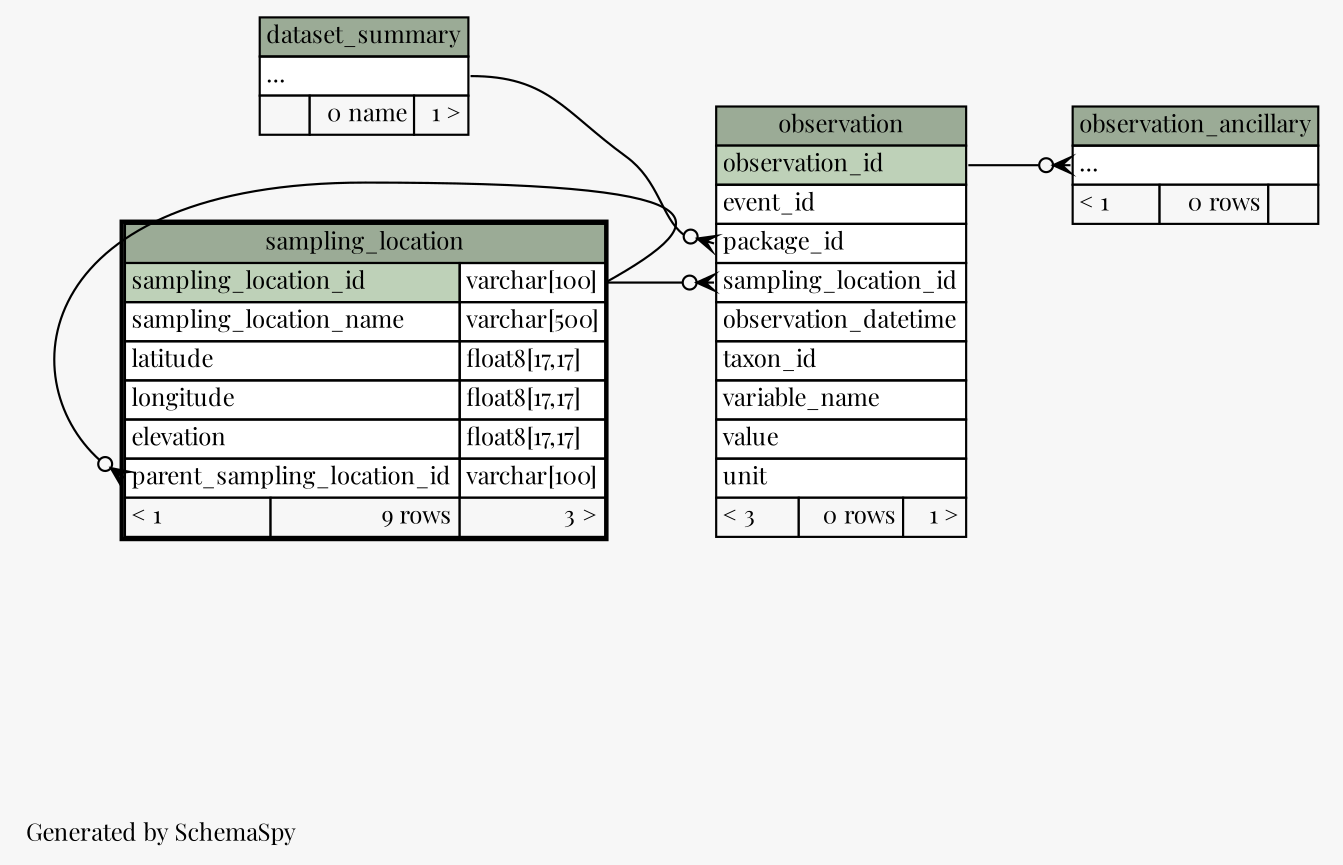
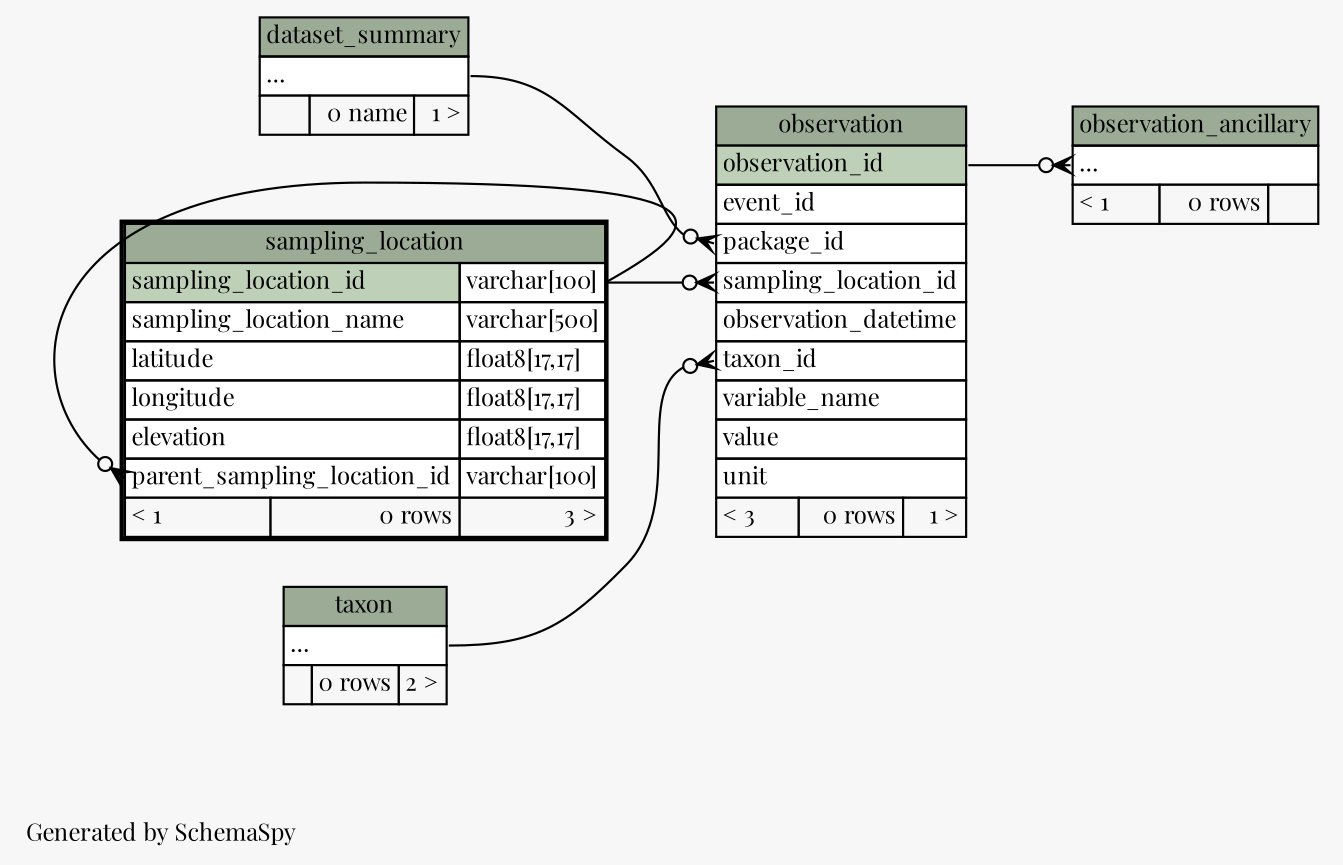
(417, 516) -> (416, 516)
none -> (364, 646)
